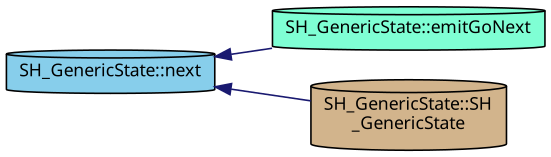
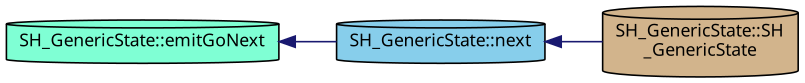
(252, 51) -> (316, 42)
